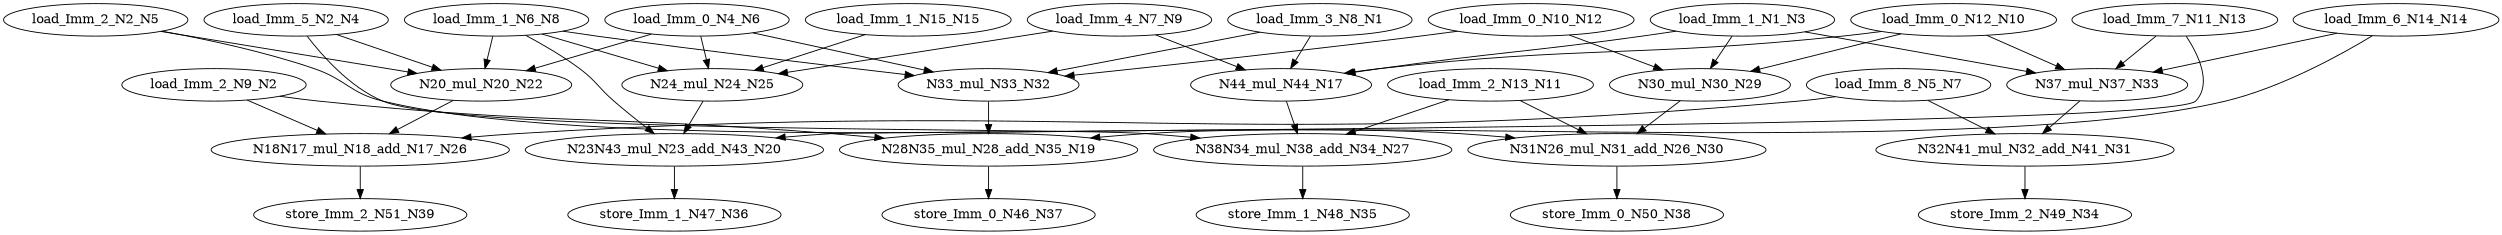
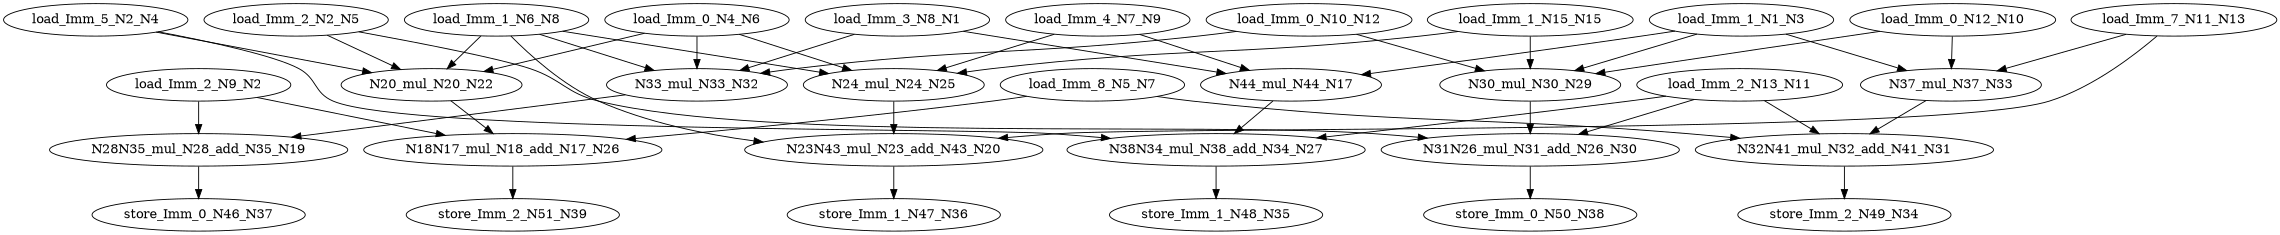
(2396, 20) -> none
none -> (1530, 46)
(1631, 51) -> none
none -> (1788, 115)
